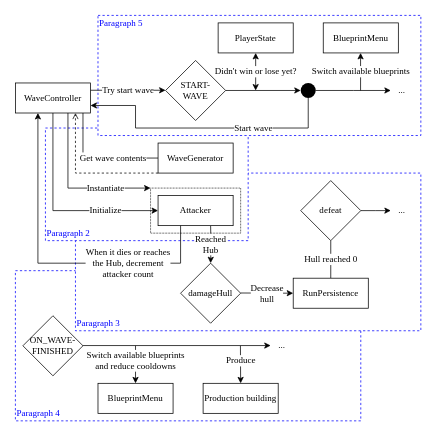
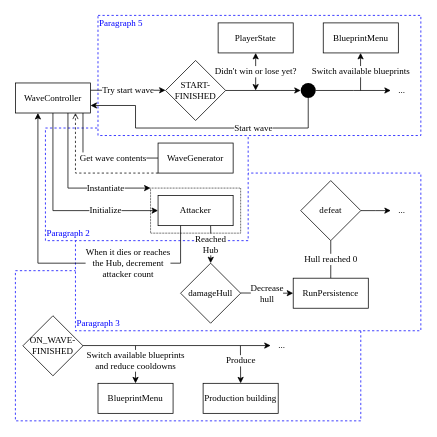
(195, 90) -> (195, 90)
(45, 413) -> none
